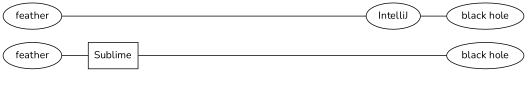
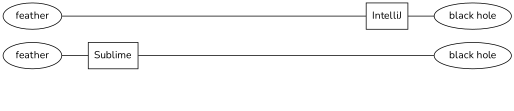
(393, 16) -> (387, 16)
